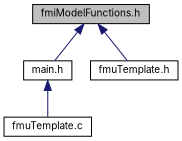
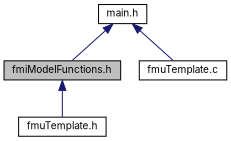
(66, 46) -> (89, 46)
